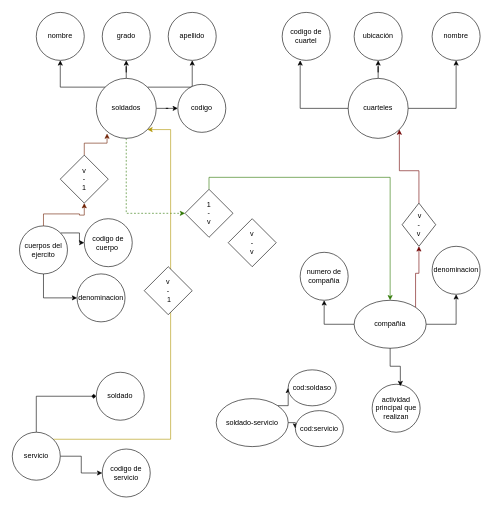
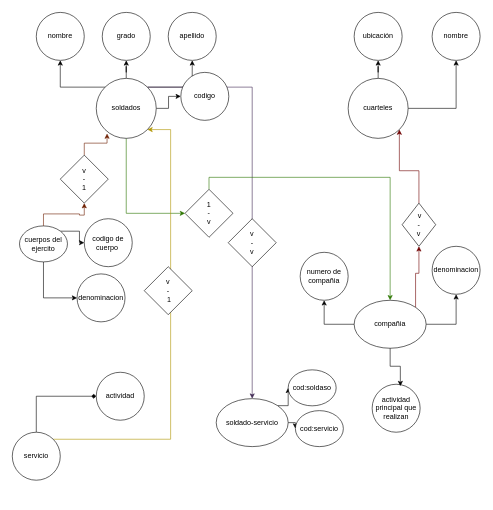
(306, 36) -> none
none -> (217, 87)
(202, 108) -> (205, 96)
(323, 108) -> none
(126, 202) -> (126, 202)
(44, 250) -> (44, 244)
(120, 396) -> (120, 396)
(80, 456) -> none
(126, 473) -> none
